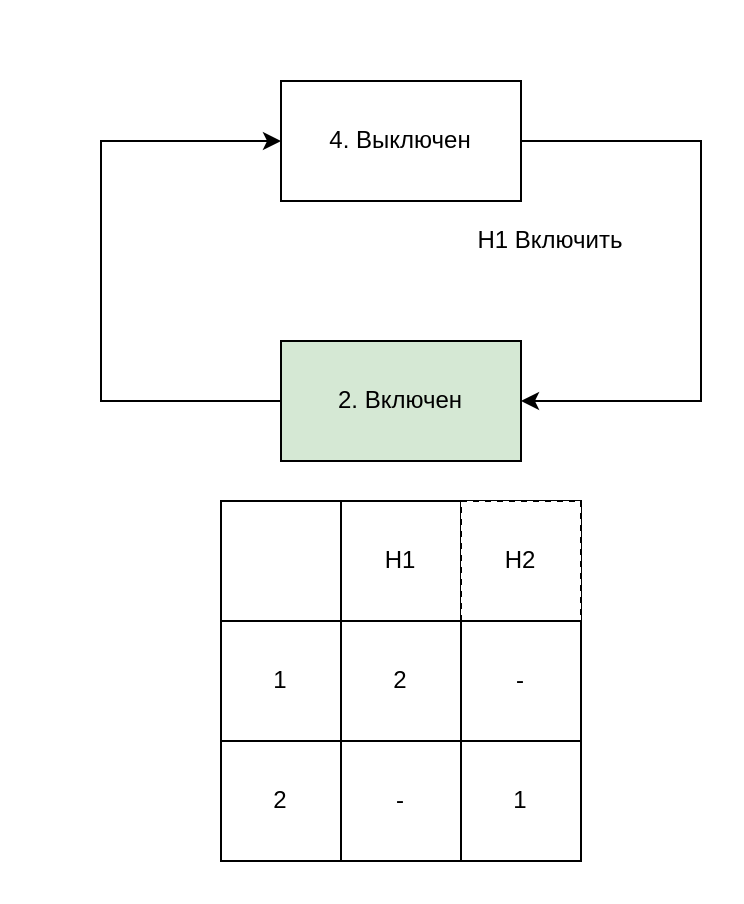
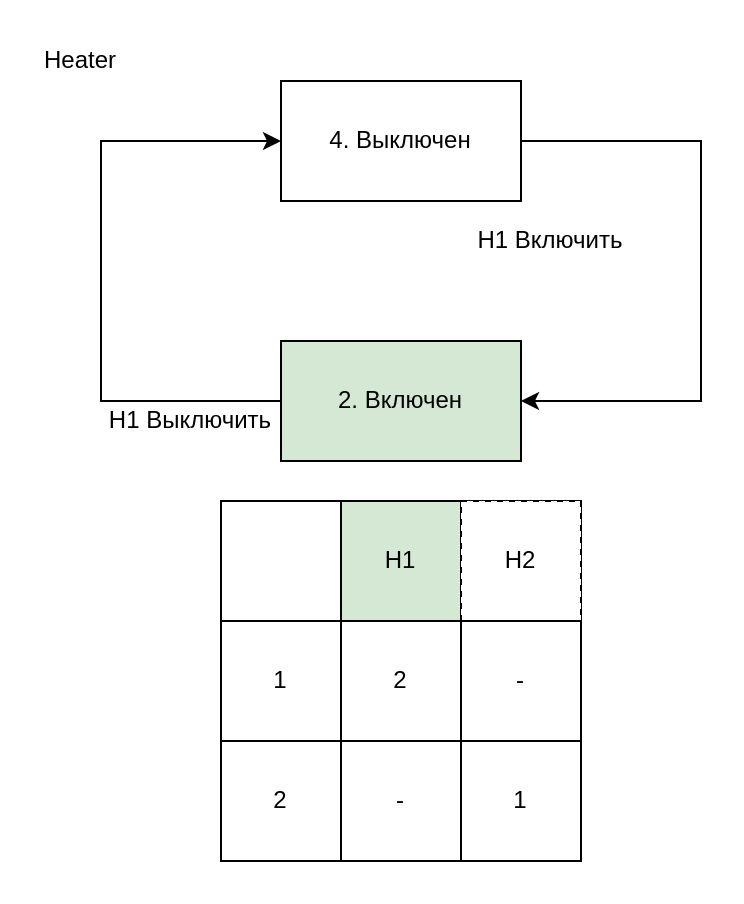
none -> (81, 61)
none -> (191, 421)
(401, 561) -> (401, 561)
